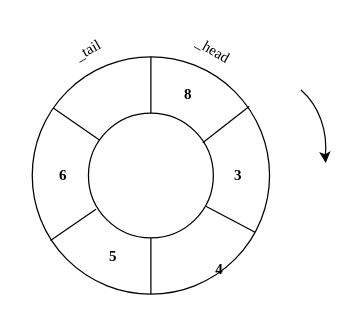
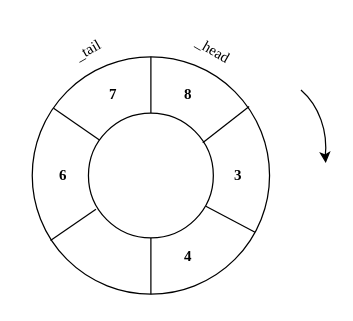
none -> (113, 94)
(113, 257) -> none
(219, 269) -> (188, 257)
